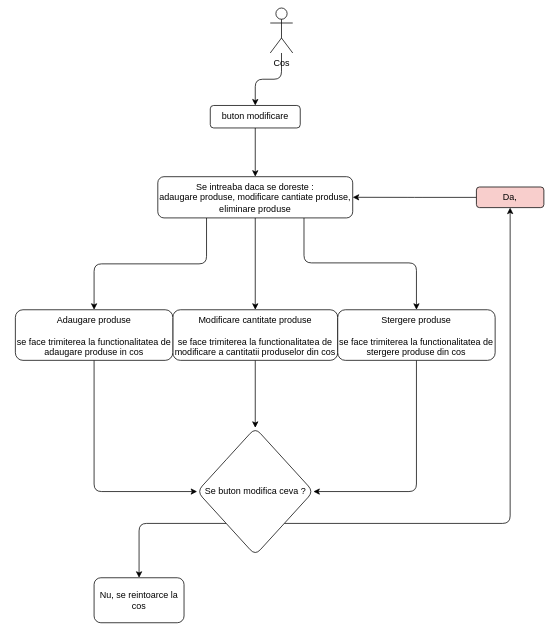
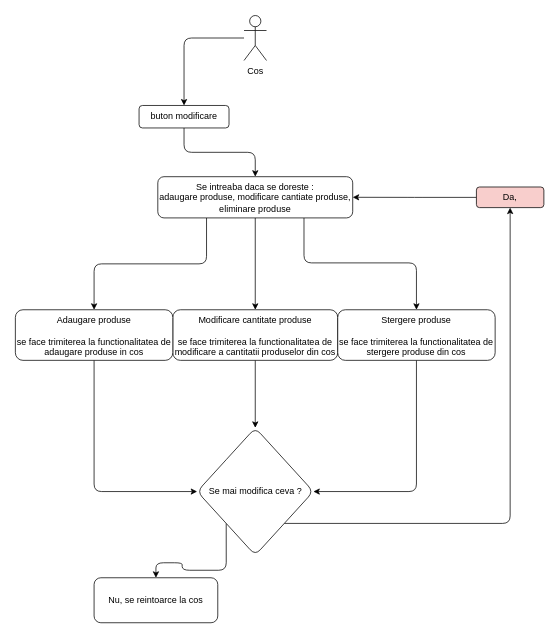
(282, 30) -> (255, 38)
(255, 117) -> (184, 117)
(256, 492) -> (256, 492)
(139, 600) -> (156, 600)
